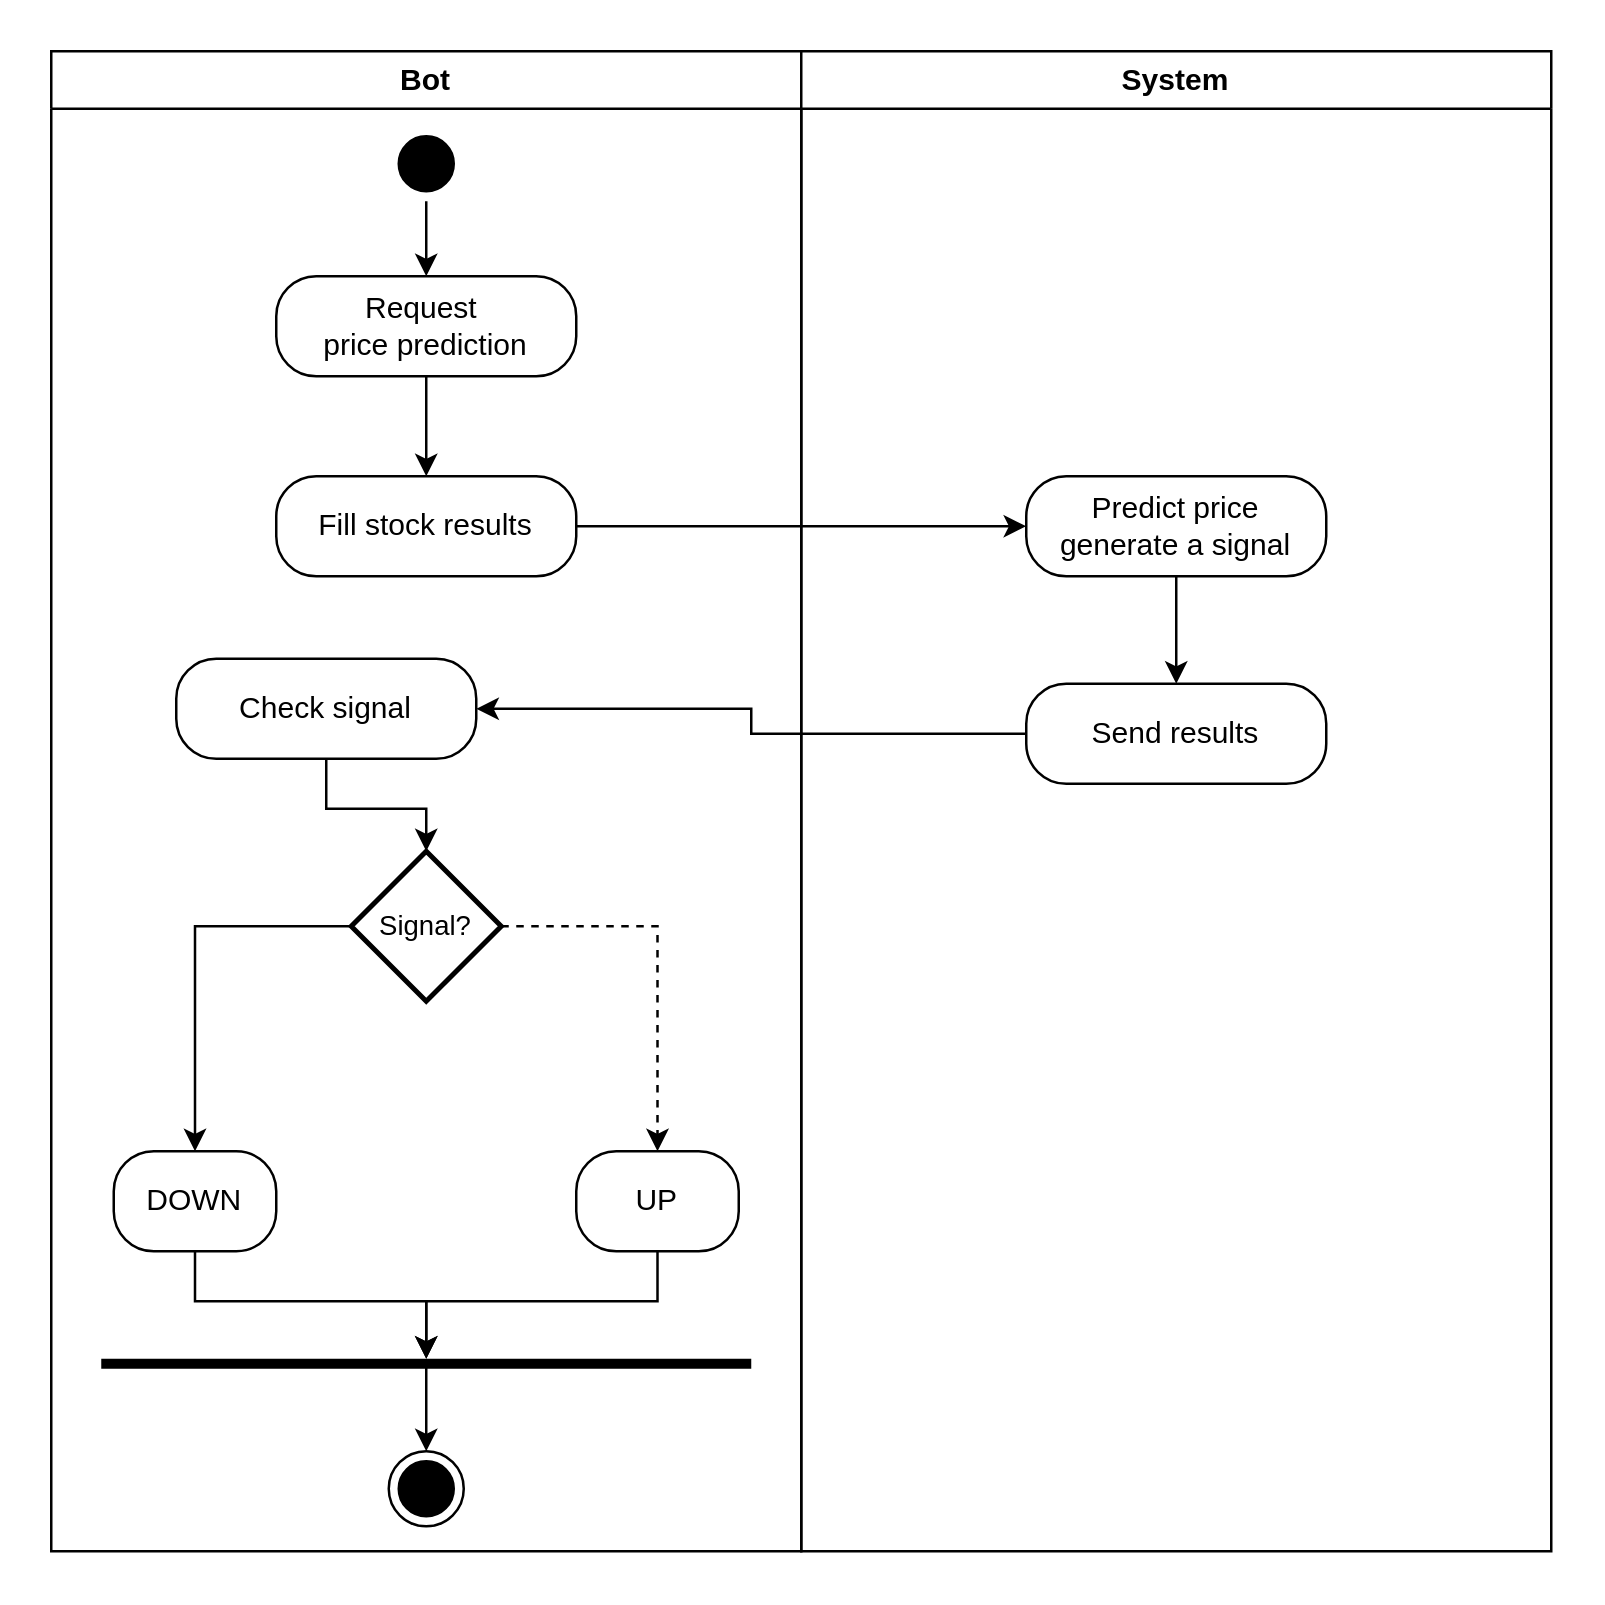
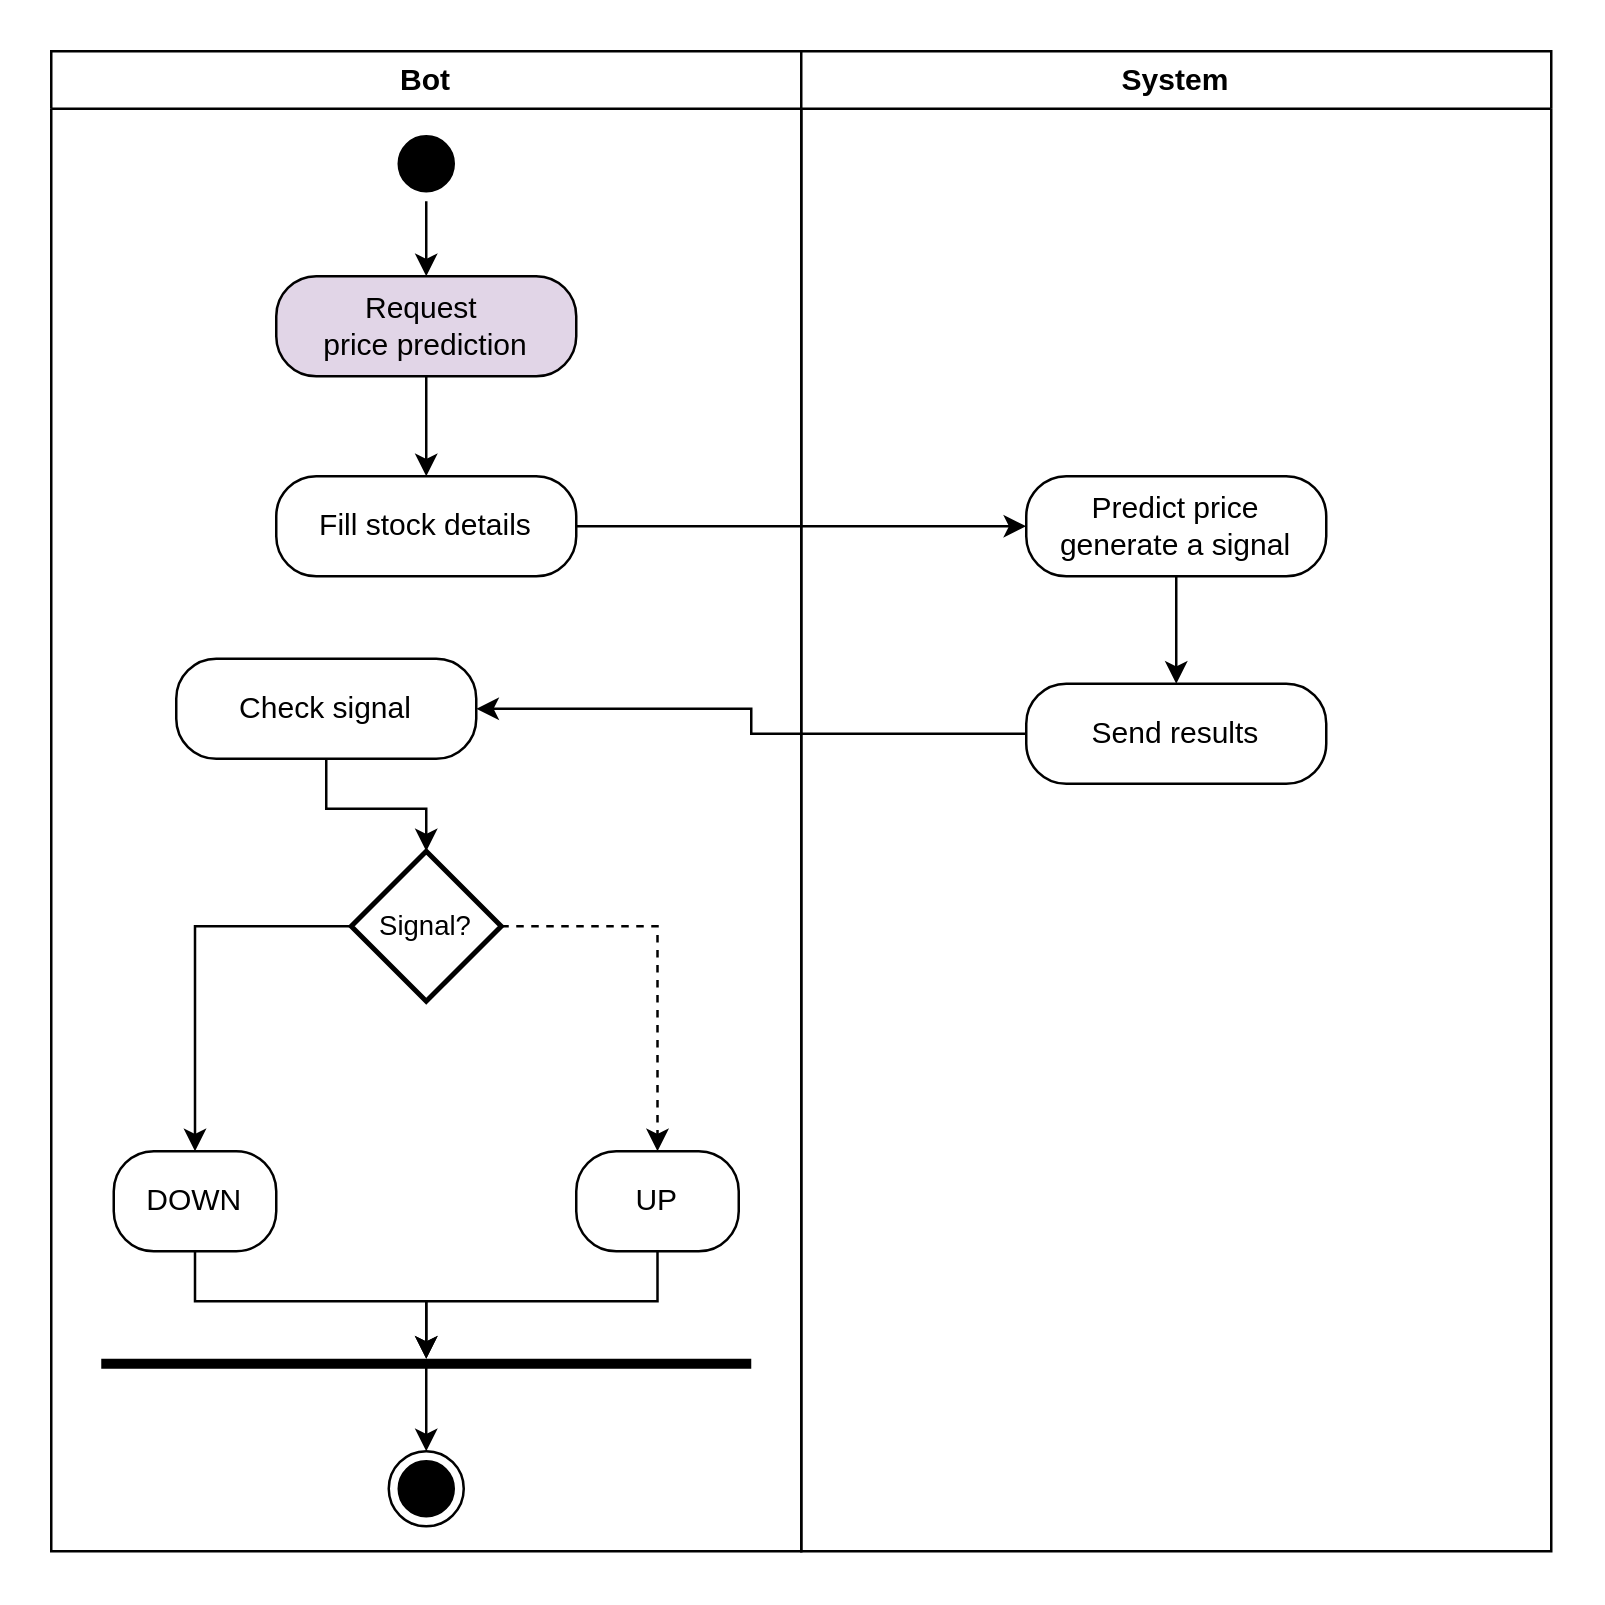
(426, 326) -> (426, 326)
(426, 526) -> (426, 526)
